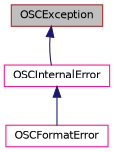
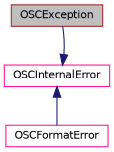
(50, 51) -> (64, 40)
